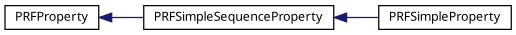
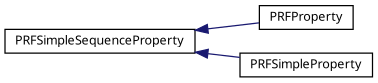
(128, 18) -> (233, 26)
